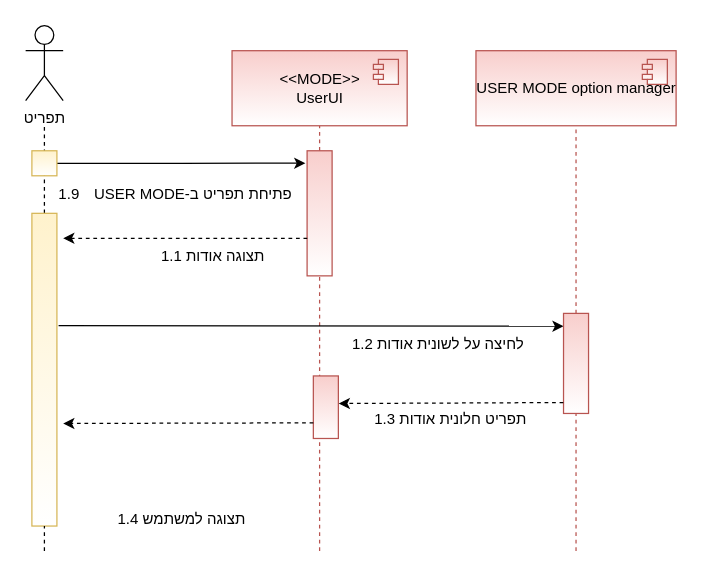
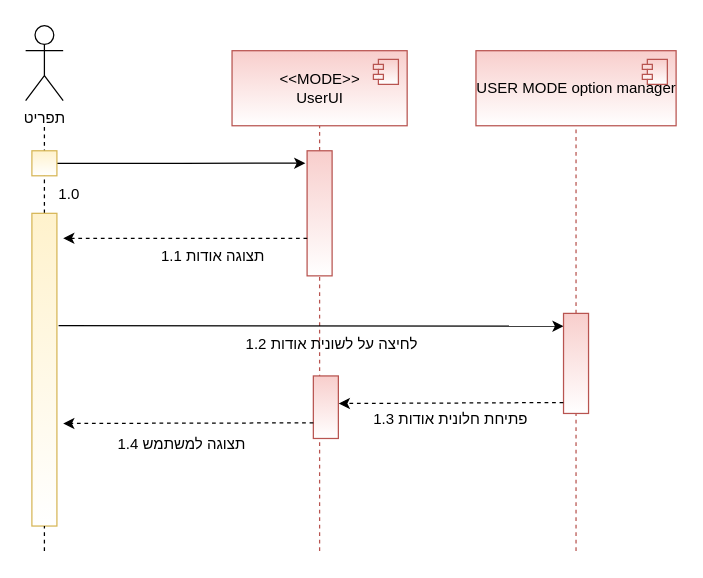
(69, 194) -> (69, 194)
(191, 194) -> none
(438, 344) -> (332, 344)
(451, 419) -> (451, 419)
(182, 519) -> (182, 444)
